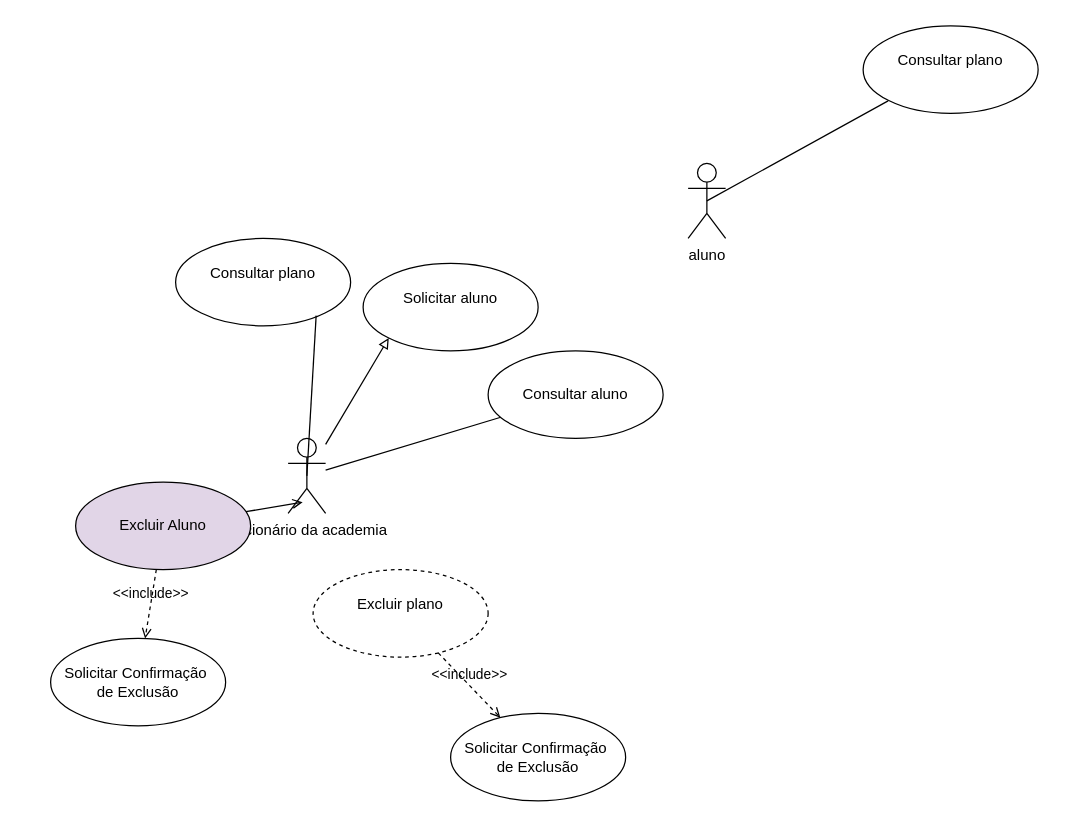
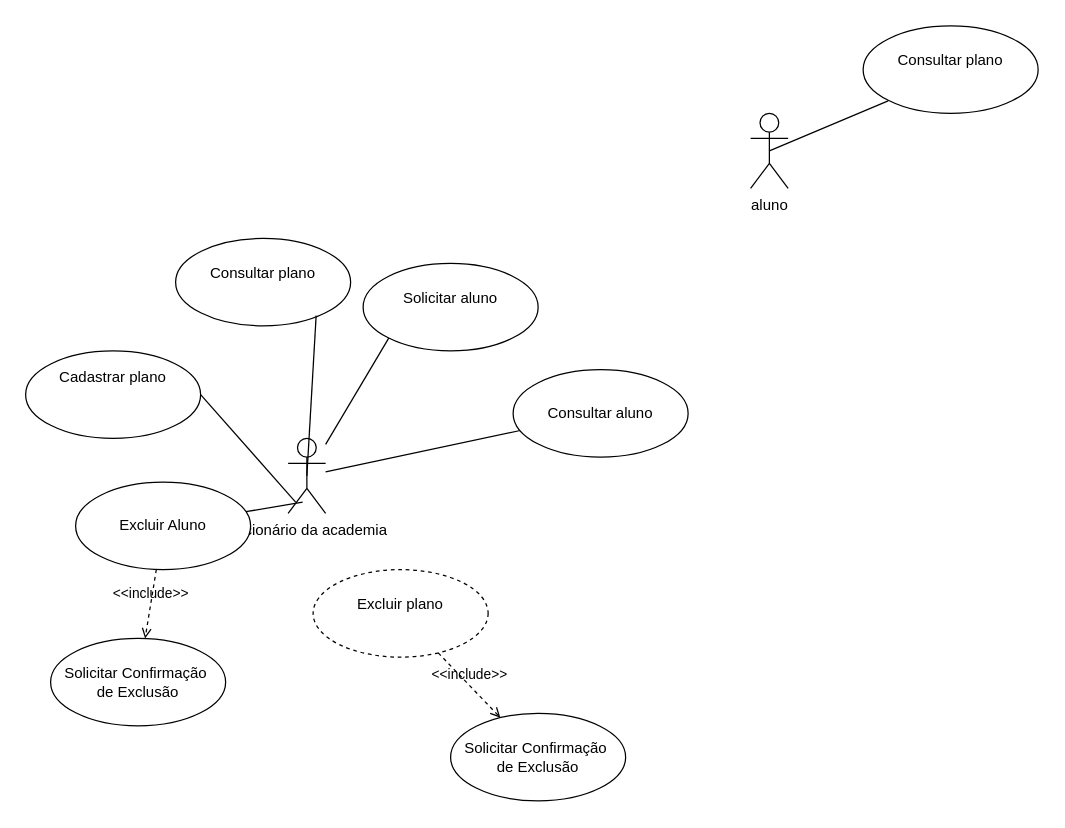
(707, 201) -> (769, 151)
(383, 348) -> (385, 344)
none -> (113, 394)
(576, 394) -> (601, 413)
none -> (247, 447)
(299, 503) -> (300, 502)
(163, 526) -> (163, 526)
